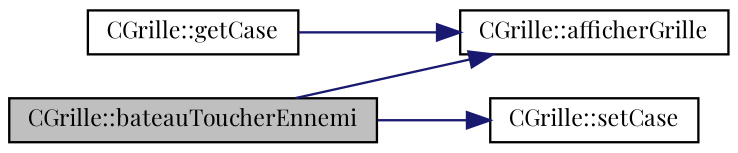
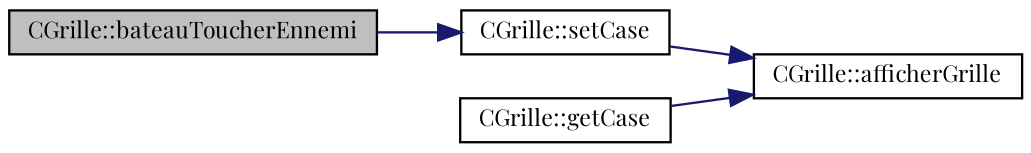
(382, 79) -> (700, 51)
